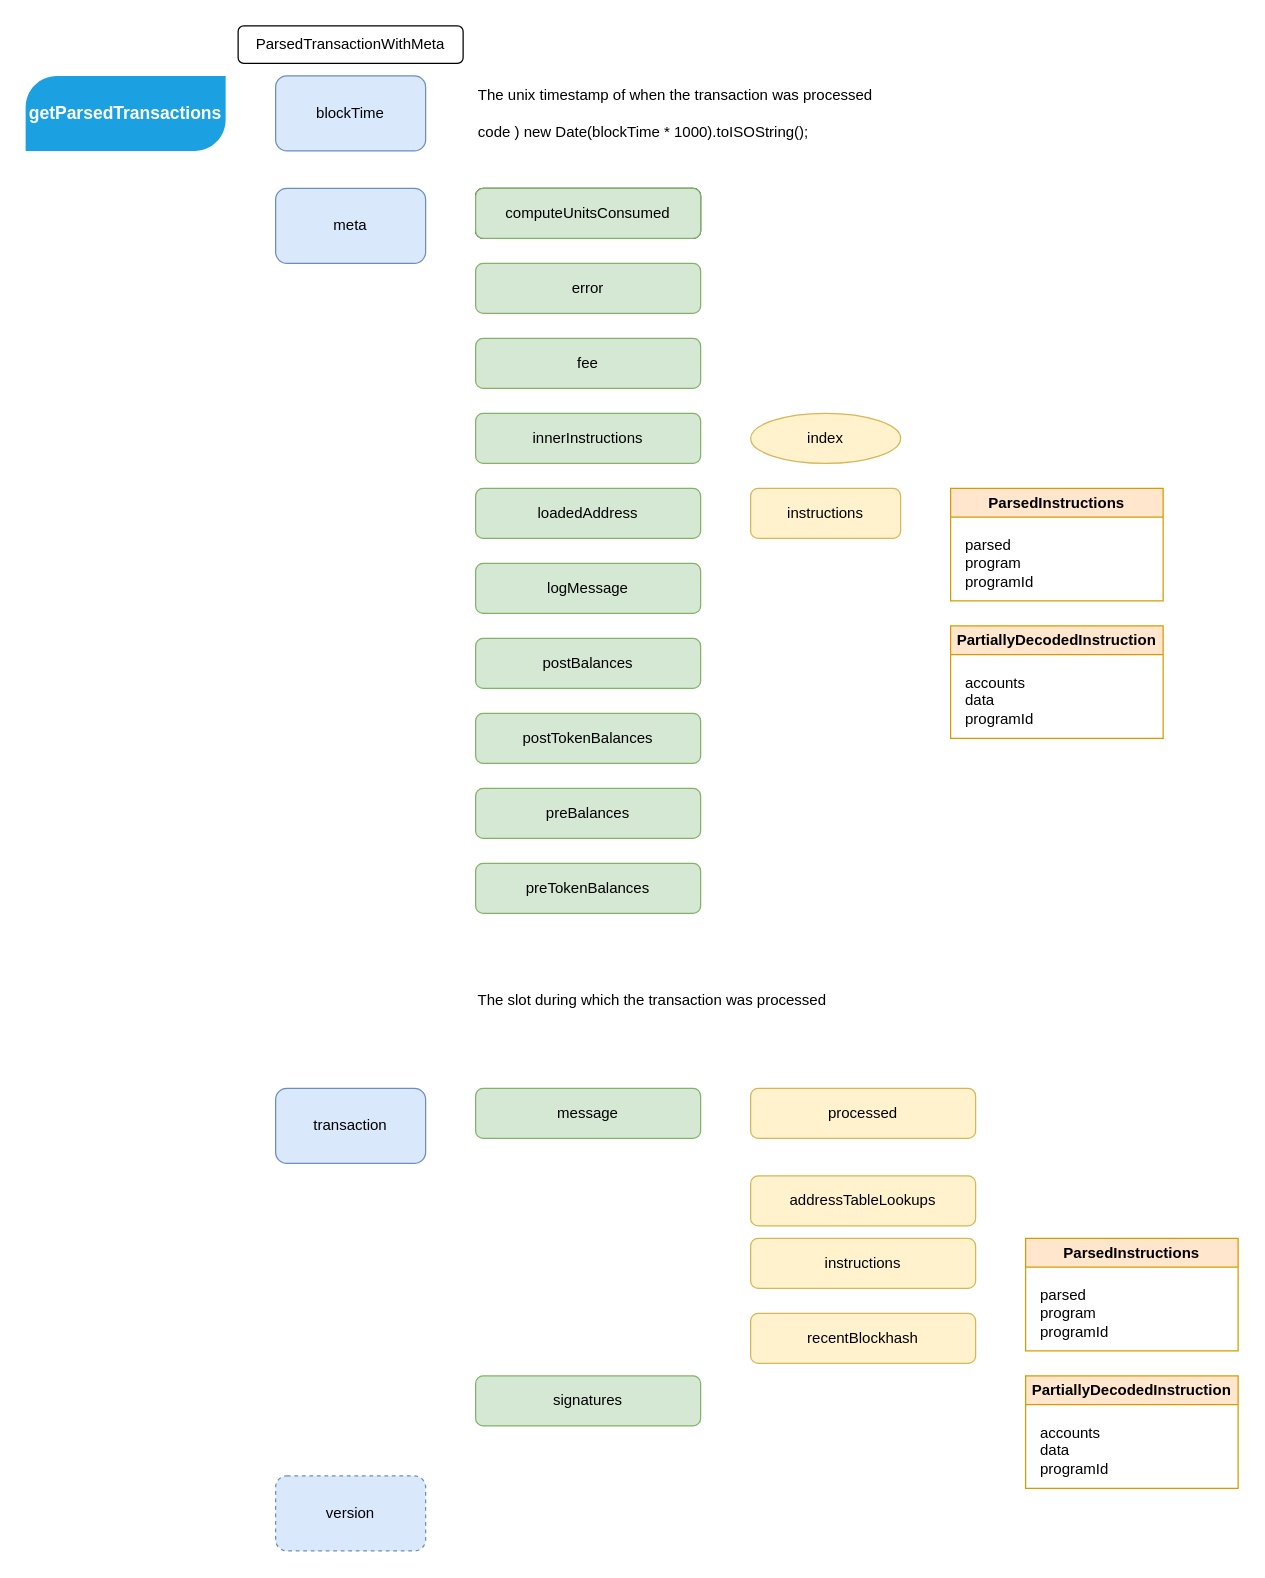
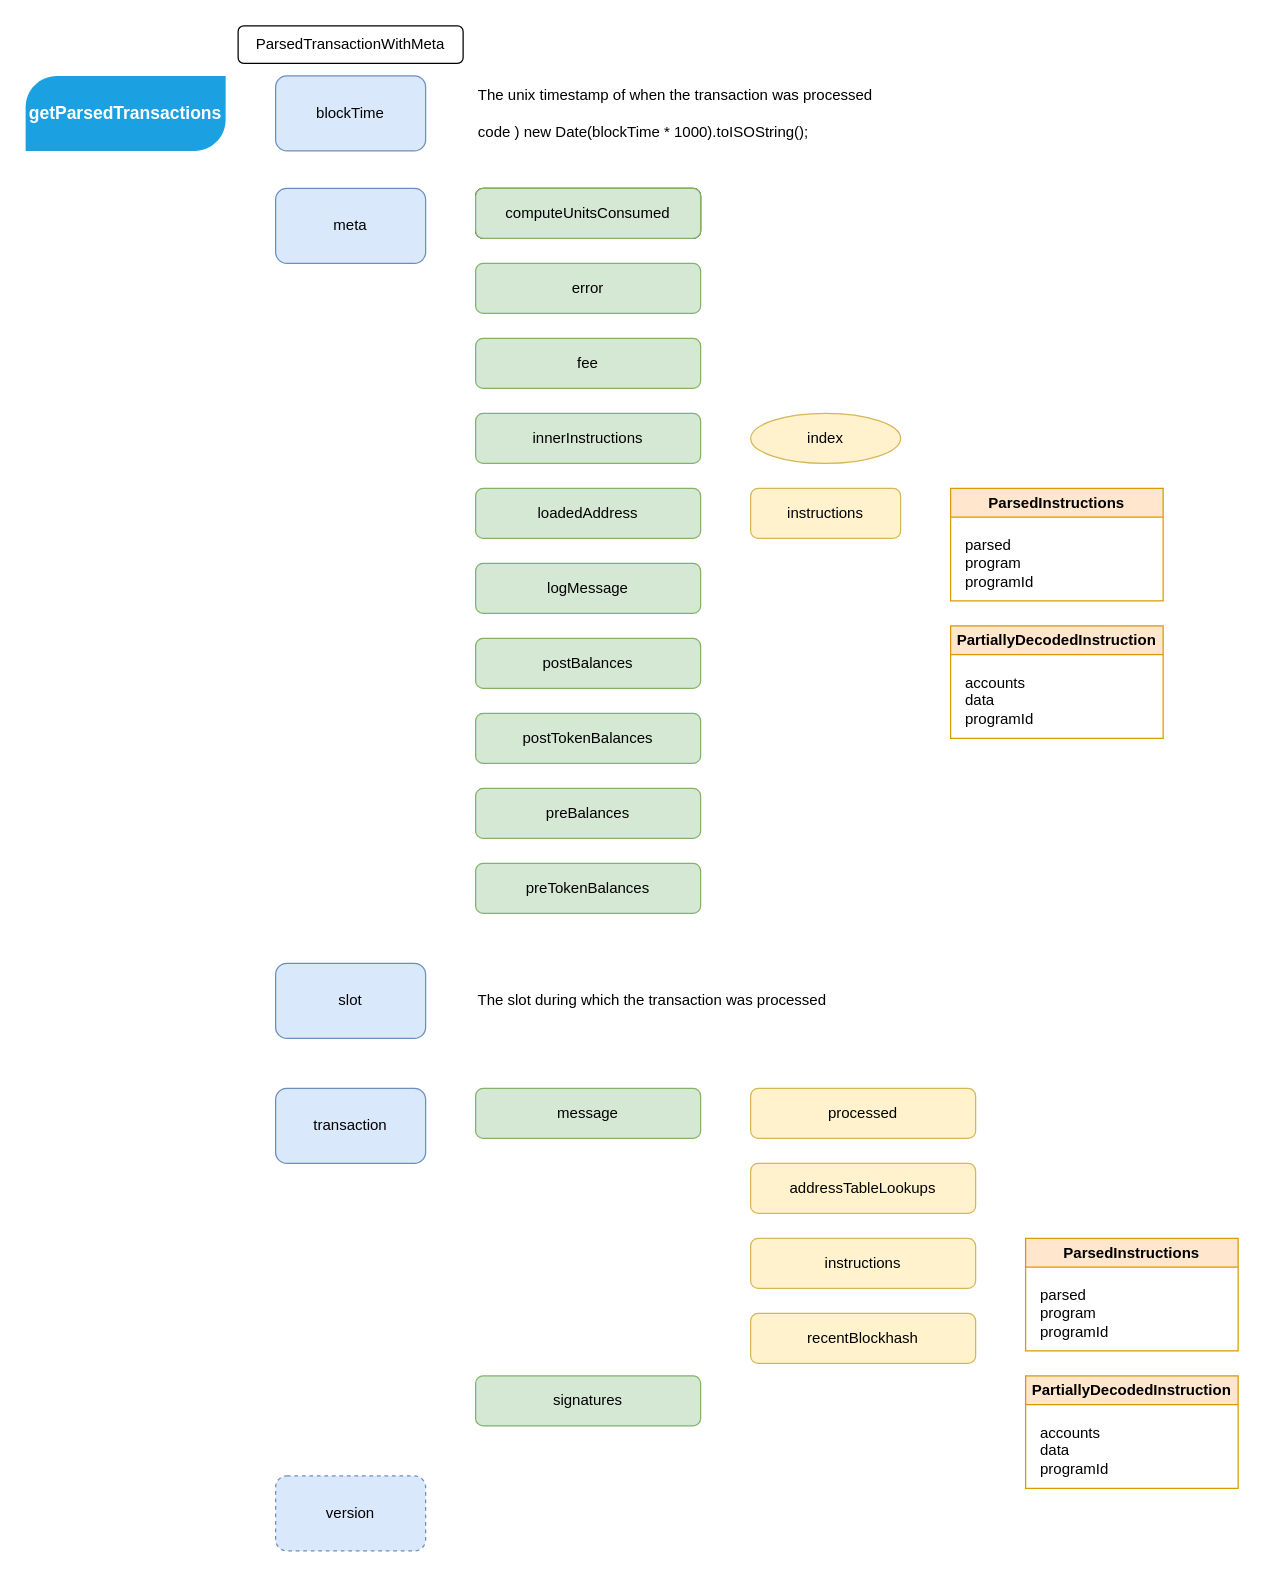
none -> (351, 1001)
(863, 1201) -> (863, 1188)
